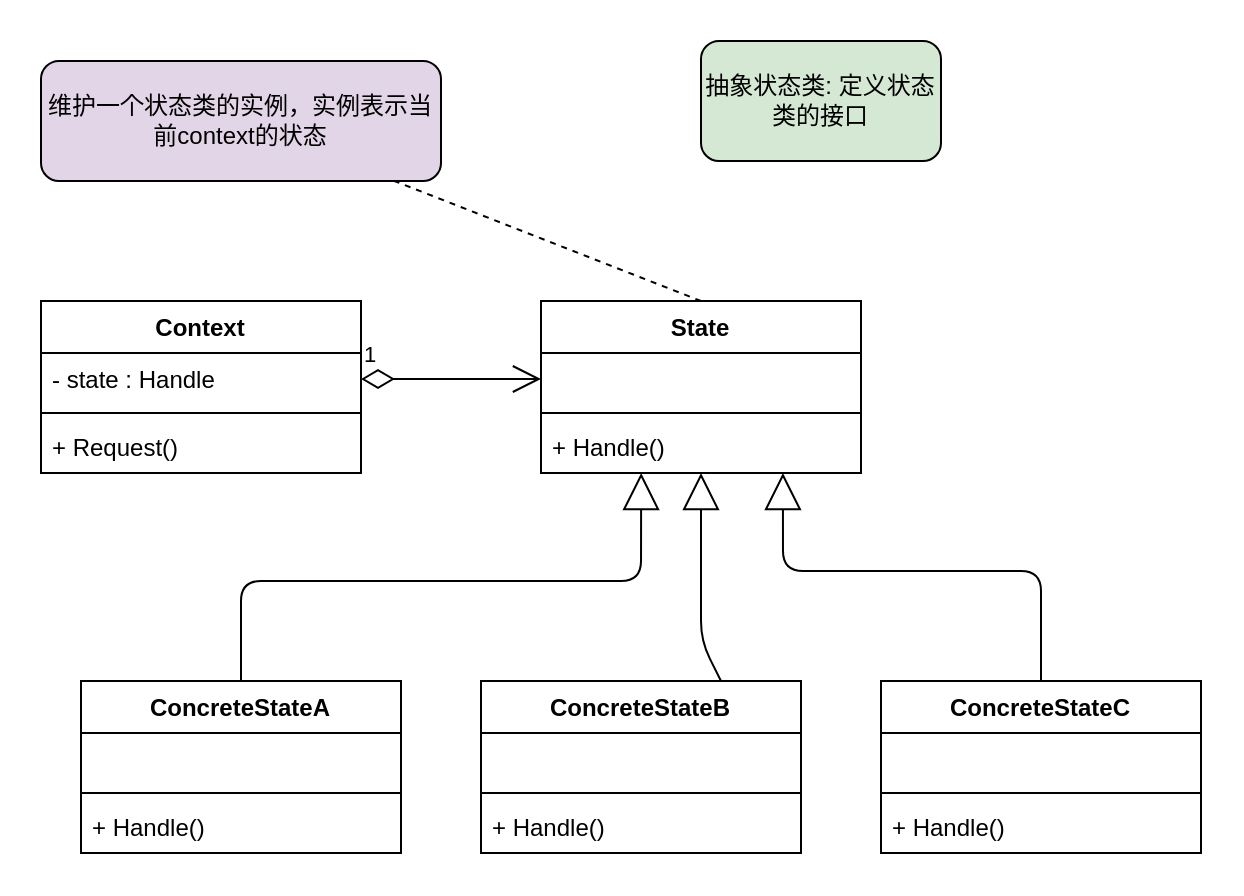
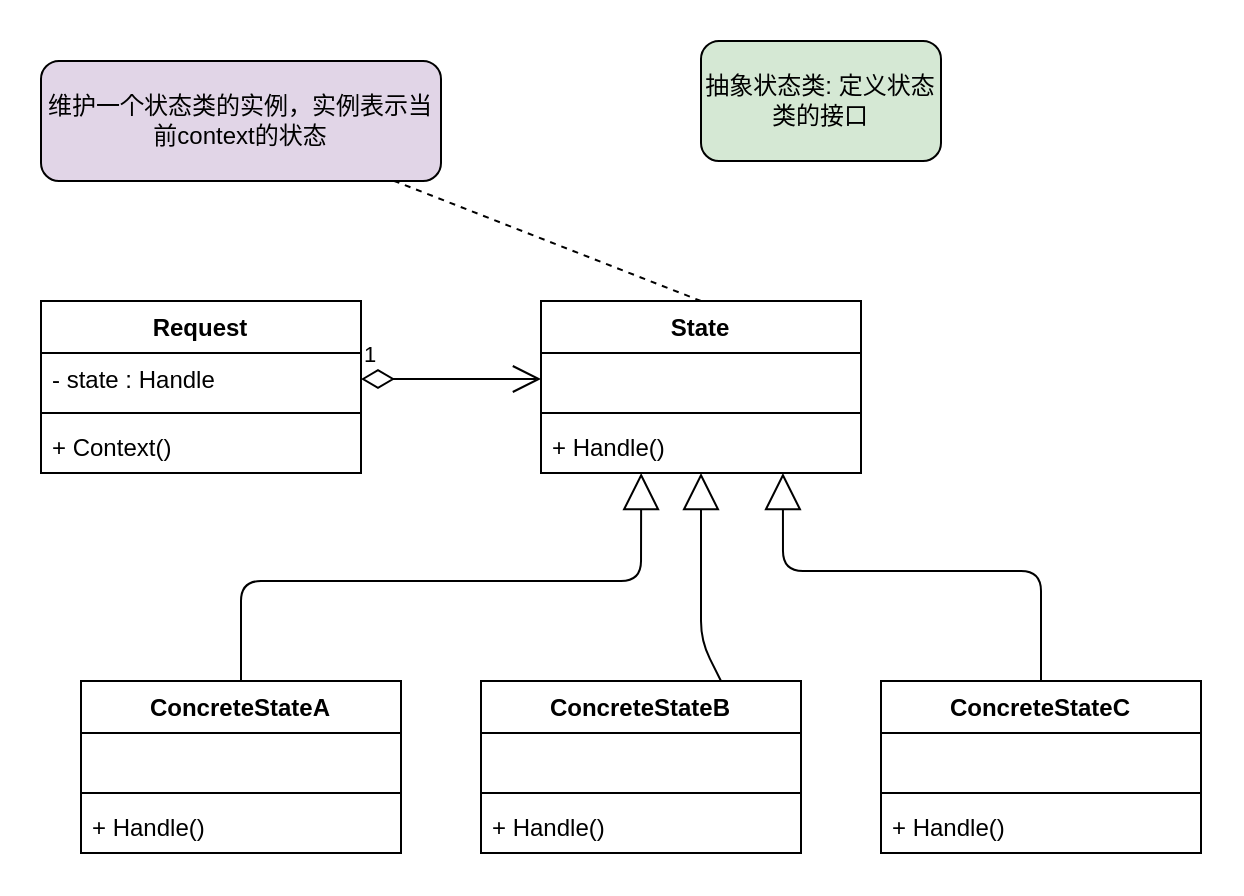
(200, 328) -> (200, 328)
(123, 448) -> (123, 448)
